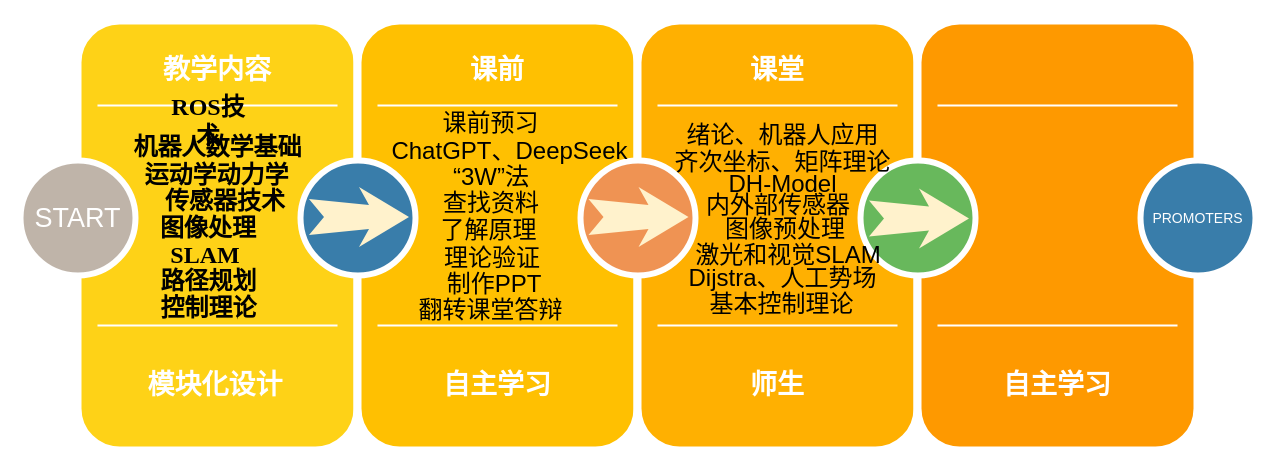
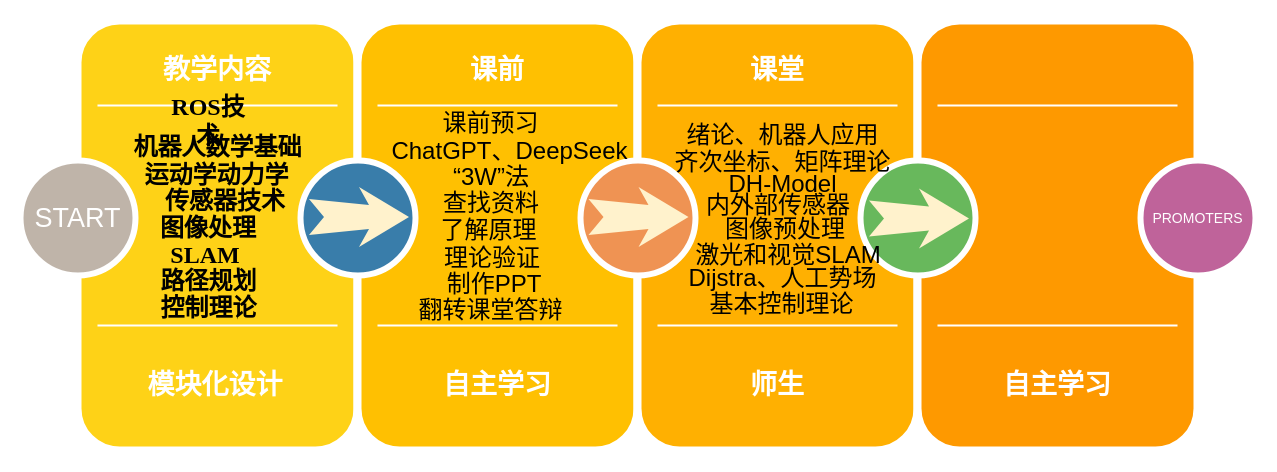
(1198, 218) -> (1198, 218)
